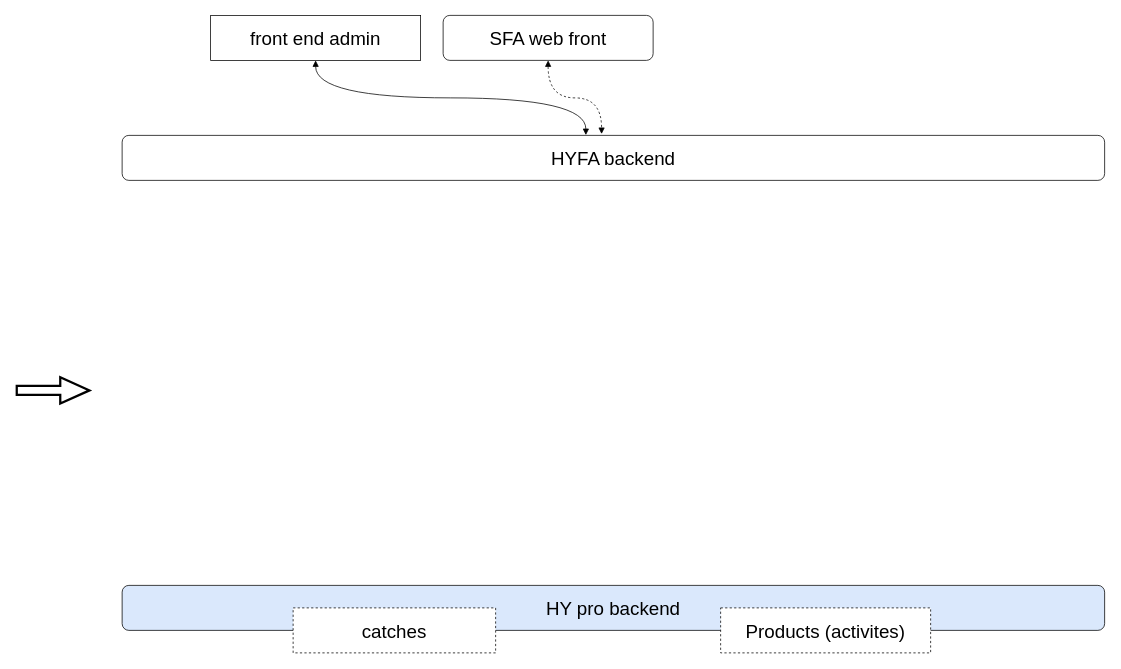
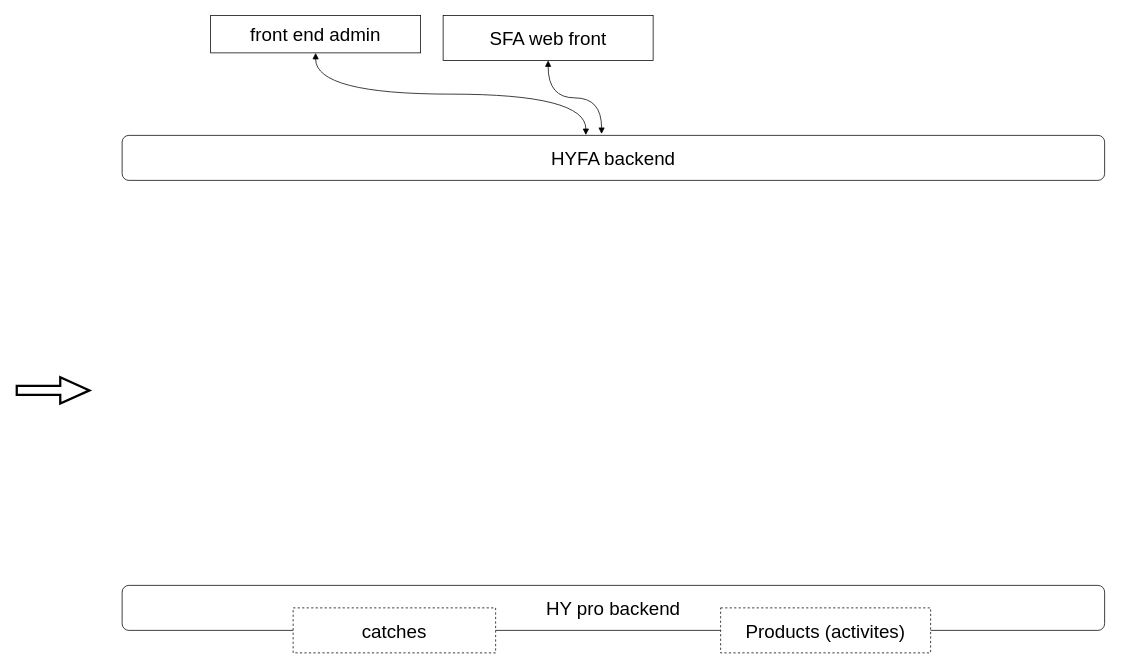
(315, 38) -> (315, 34)
(548, 38) -> (548, 38)
(574, 98) -> (574, 98)
(613, 608) -> (613, 608)
